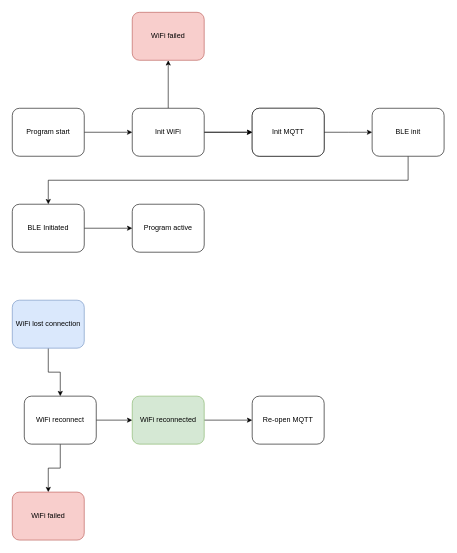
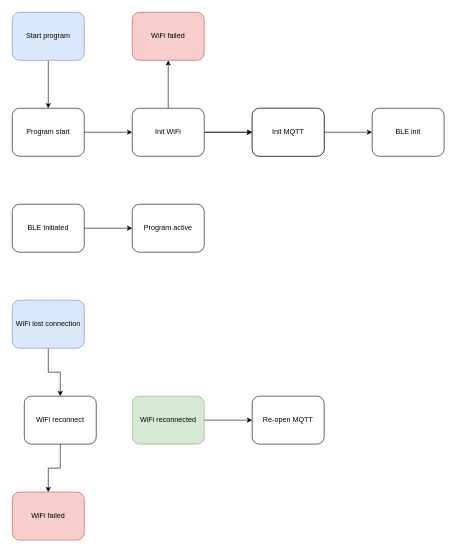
none -> (48, 36)
none -> (48, 102)
(48, 180) -> none
(126, 420) -> none
